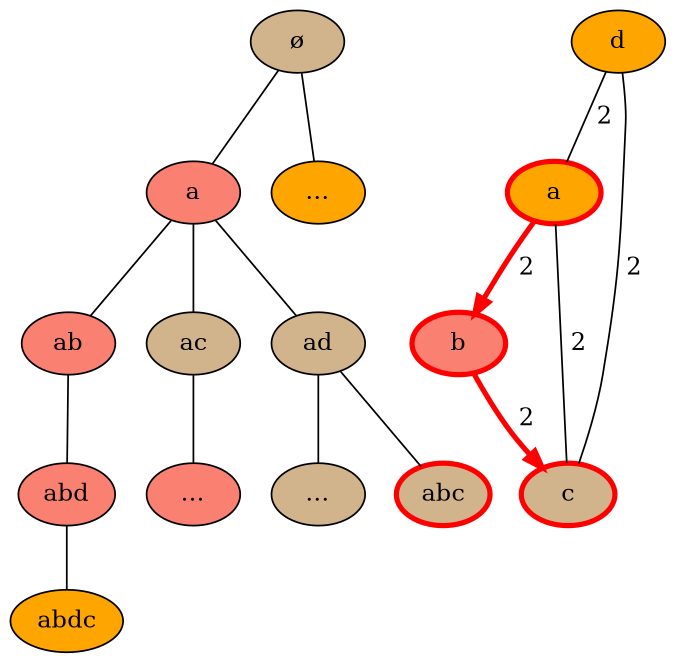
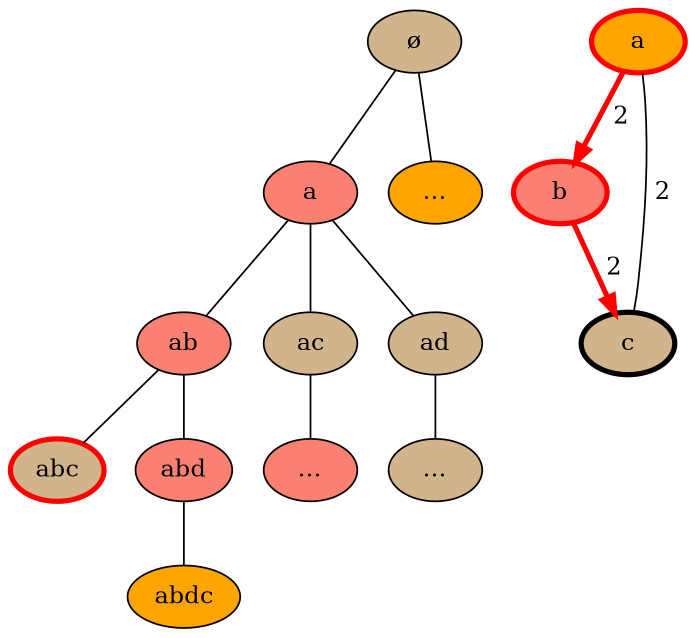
(618, 42) -> none
(381, 419) -> (121, 407)
(568, 494) -> (628, 343)
